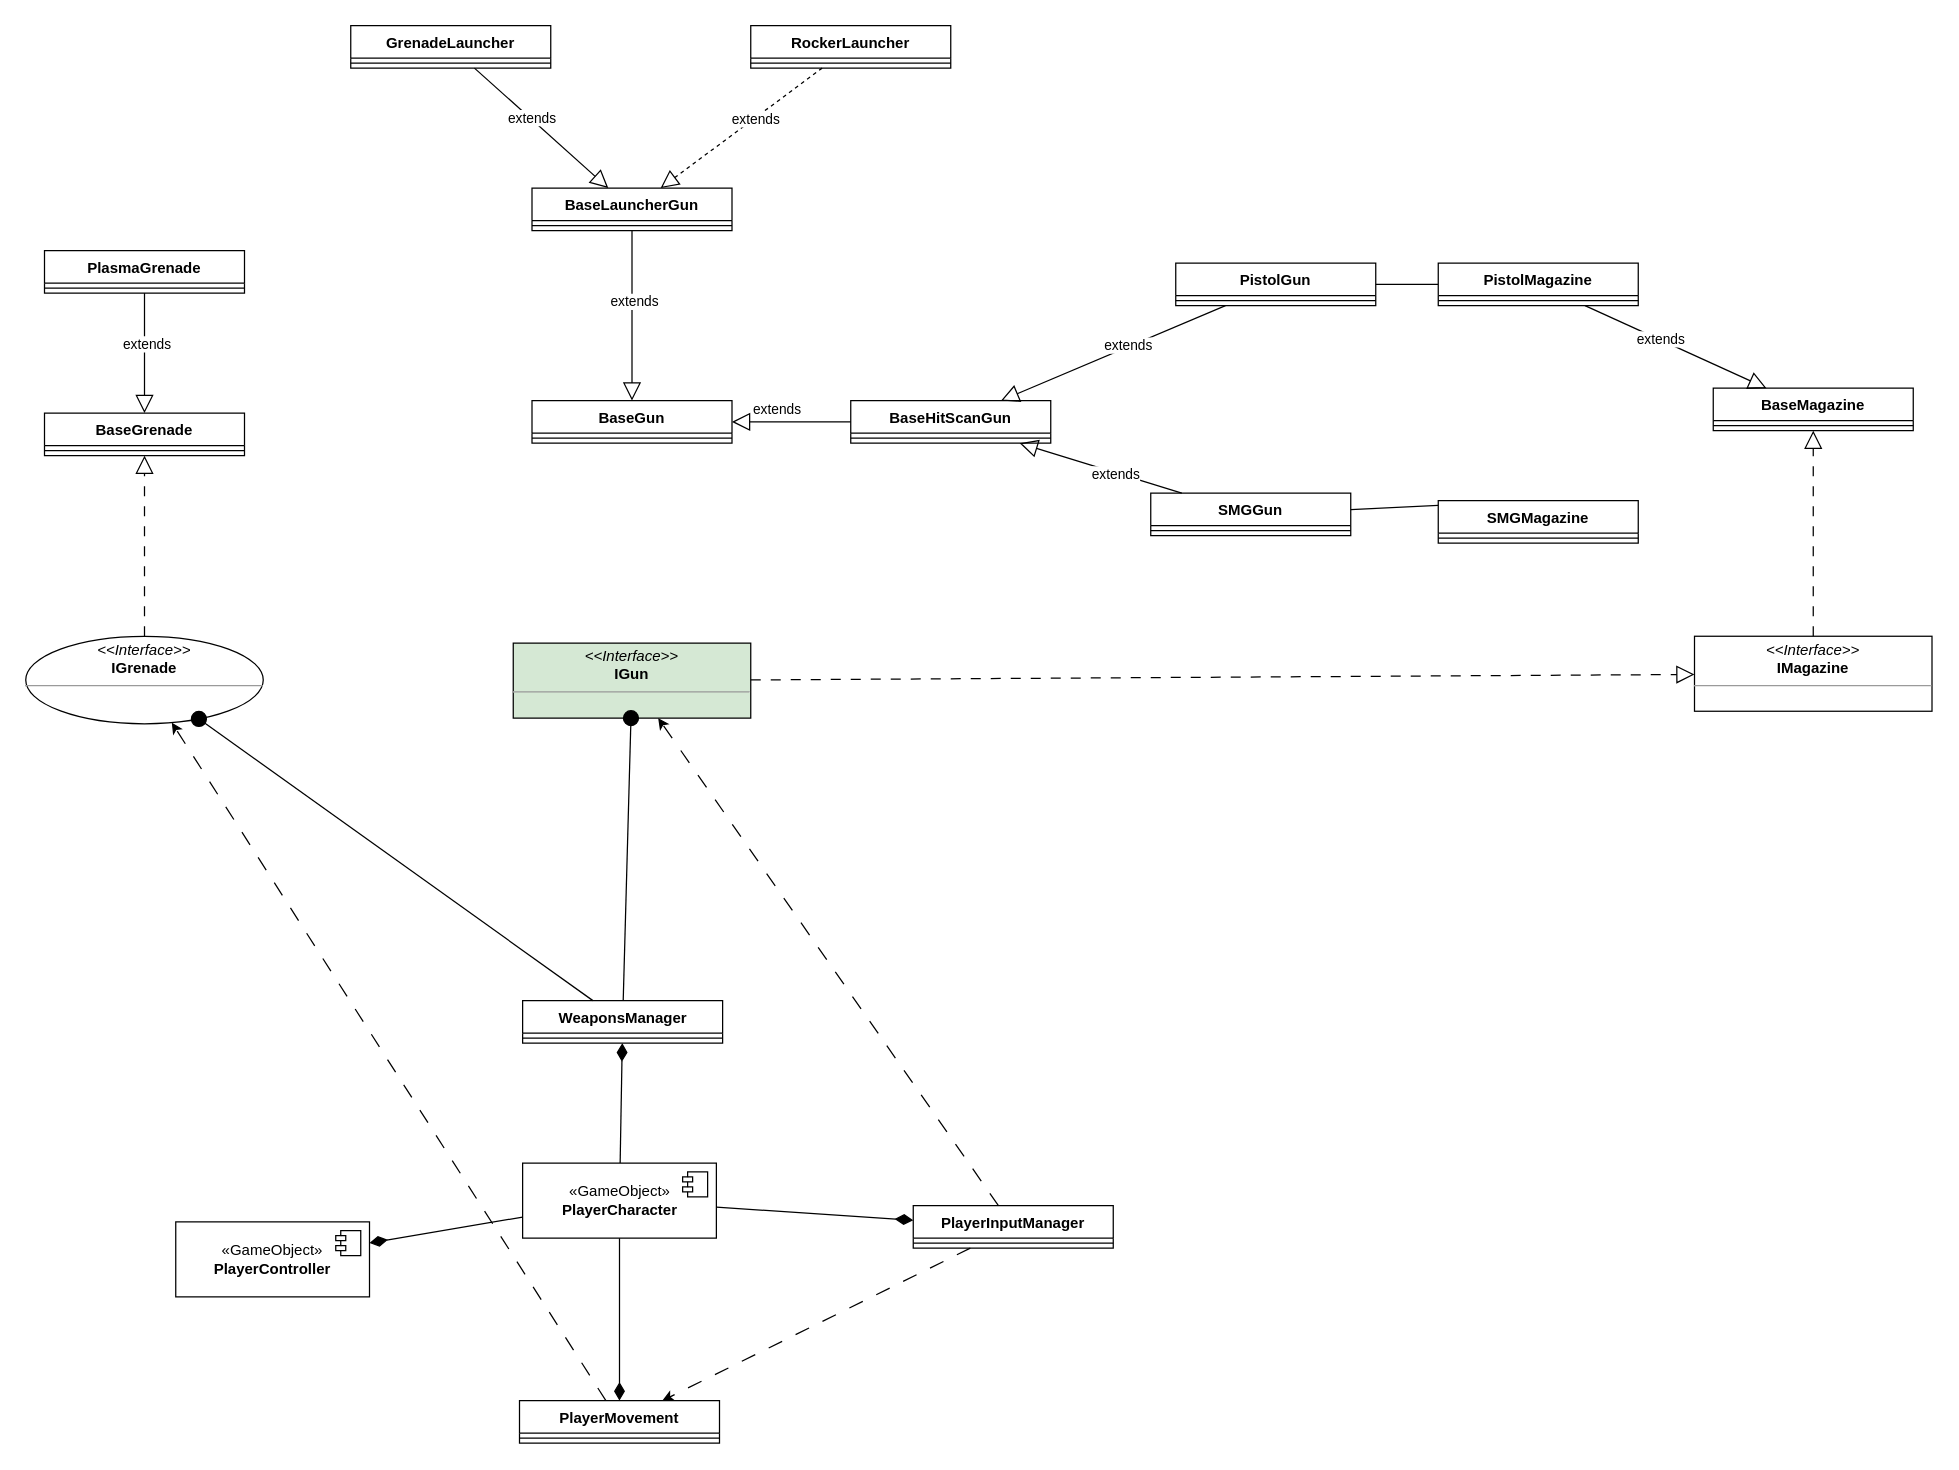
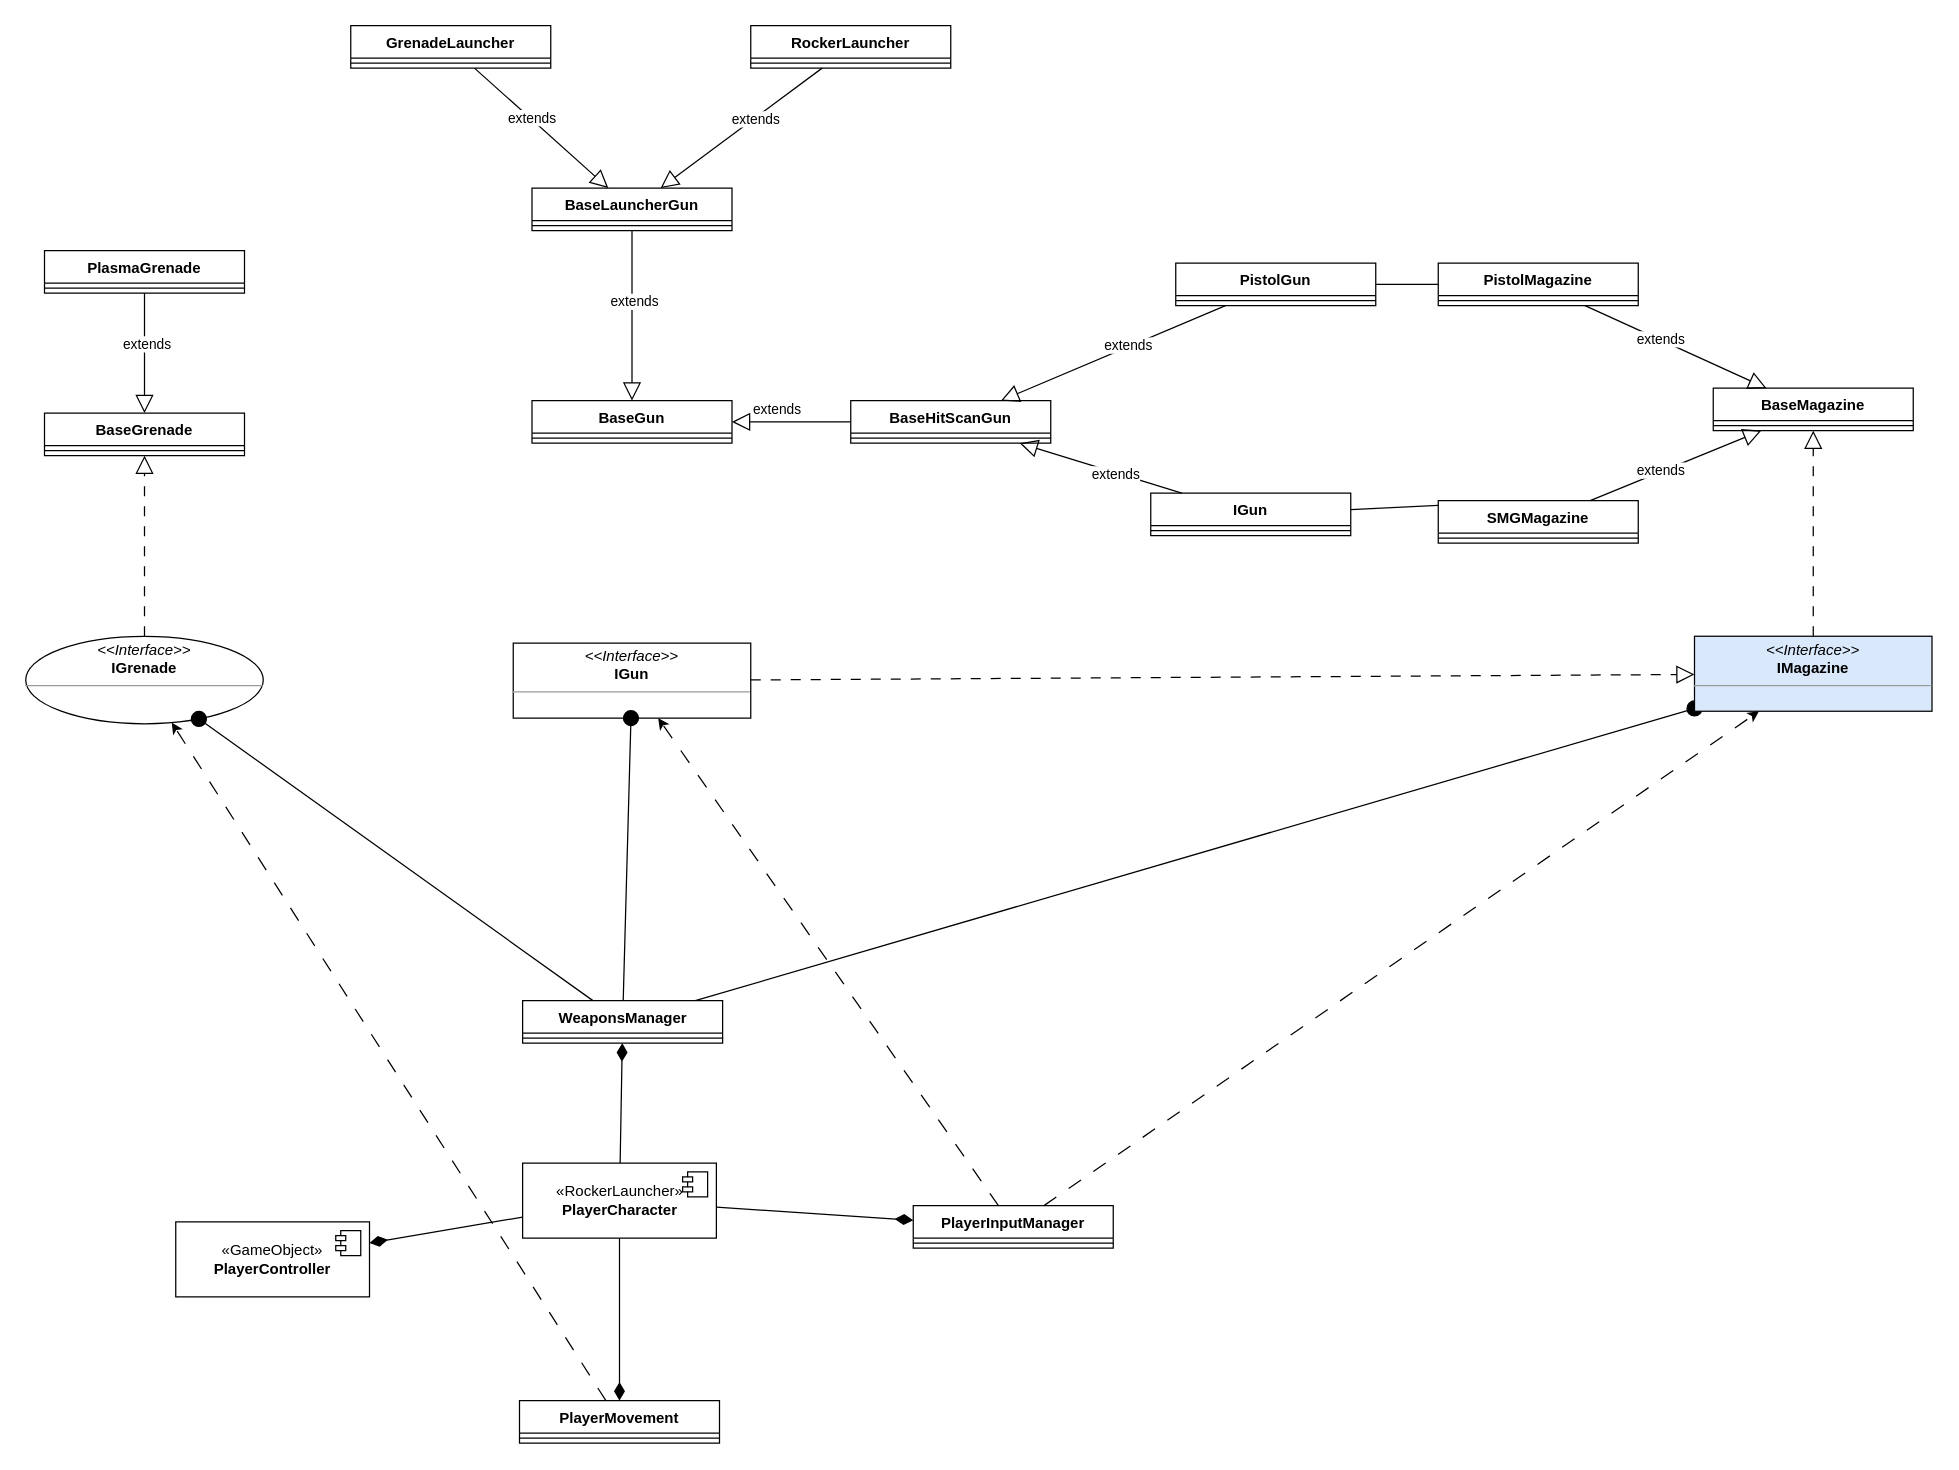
(709, 152) -> (709, 152)
none -> (1667, 469)
(1251, 511) -> (1251, 511)
(1813, 674) -> (1813, 674)
(632, 681) -> (632, 681)
none -> (1191, 856)
(620, 1201) -> (620, 1201)
(883, 1291) -> (1742, 723)
